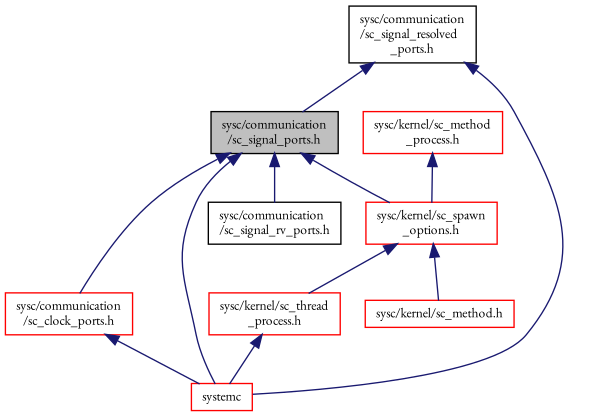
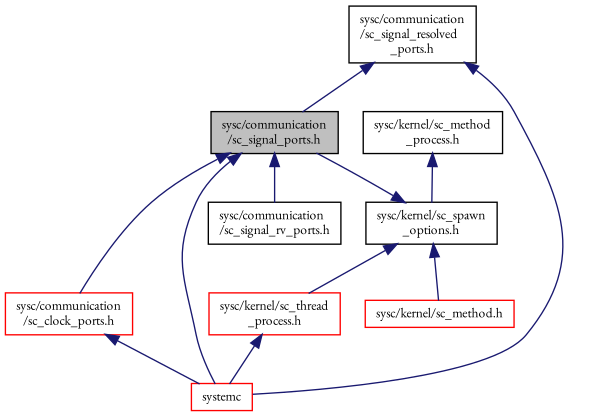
(433, 133) -> (433, 133)
(351, 182) -> (355, 174)
(432, 223) -> (432, 223)
